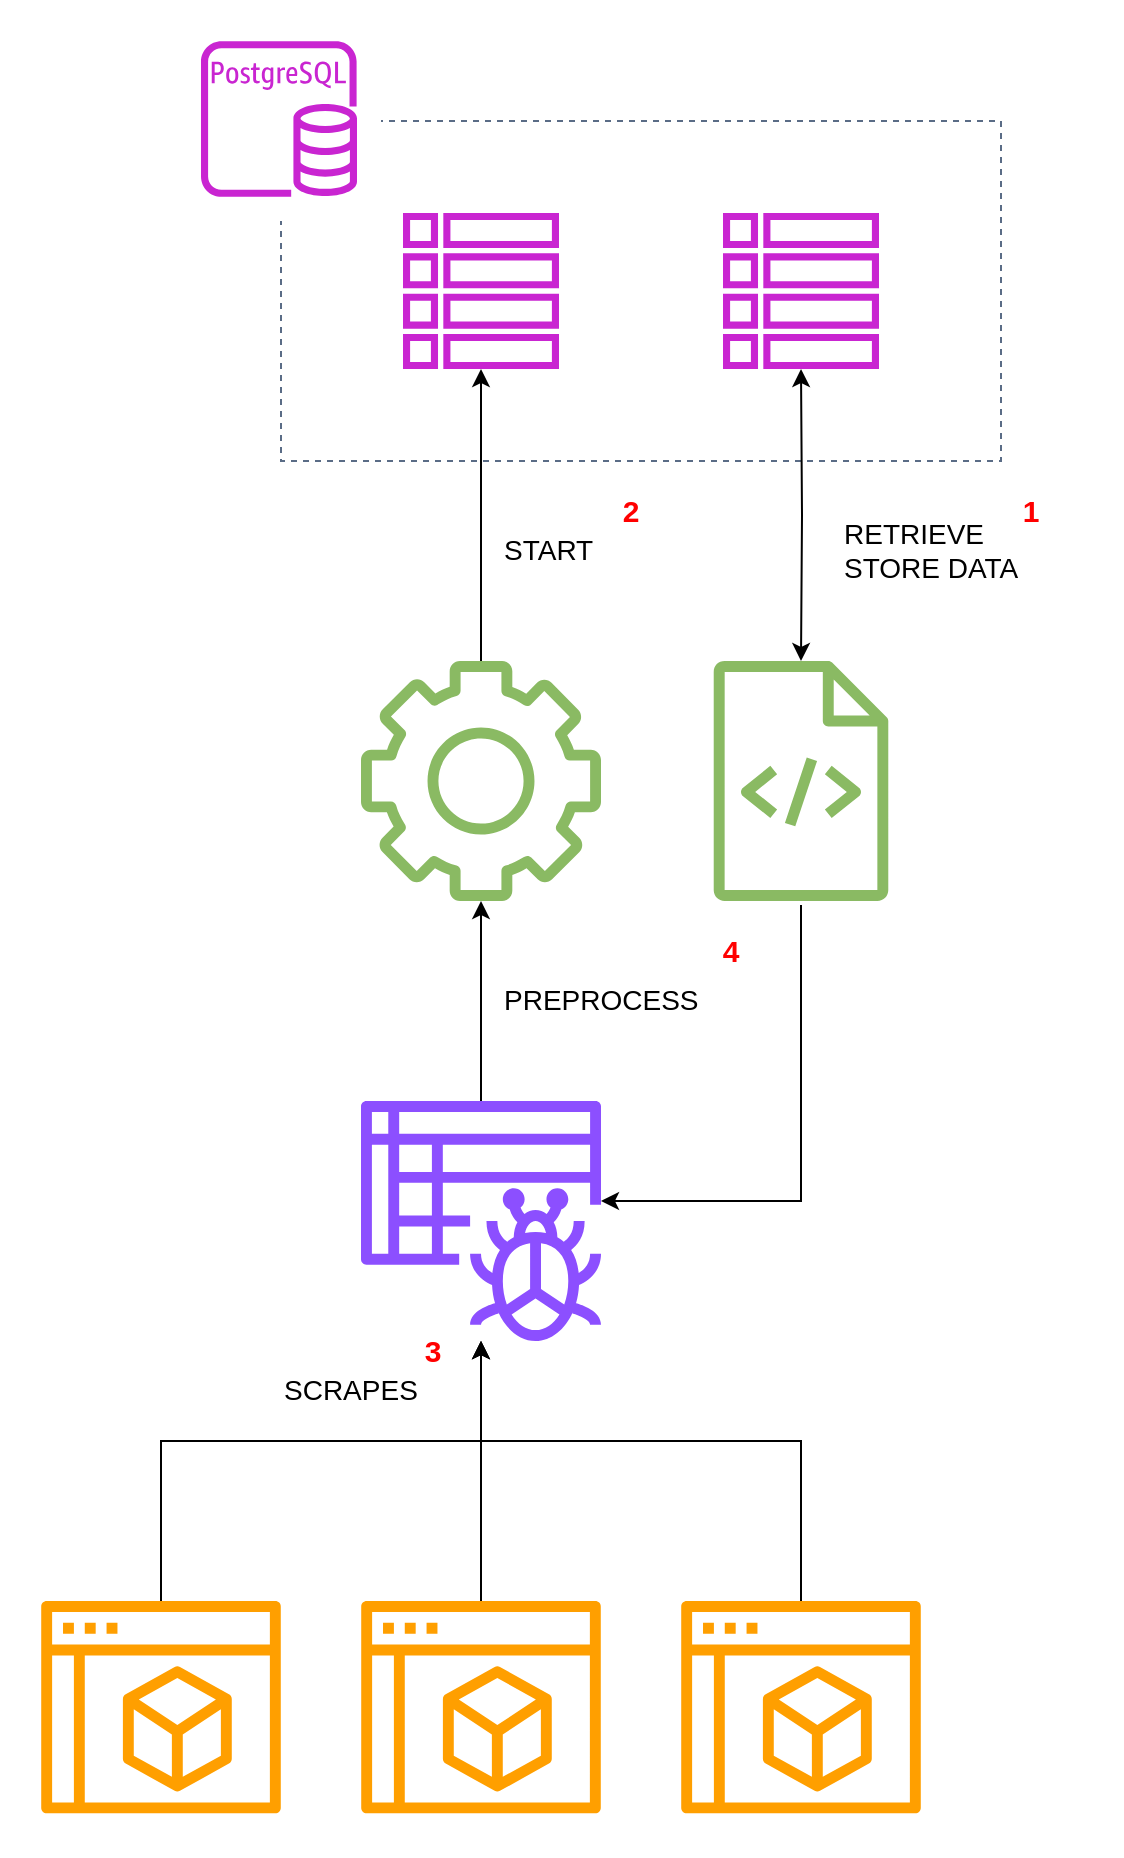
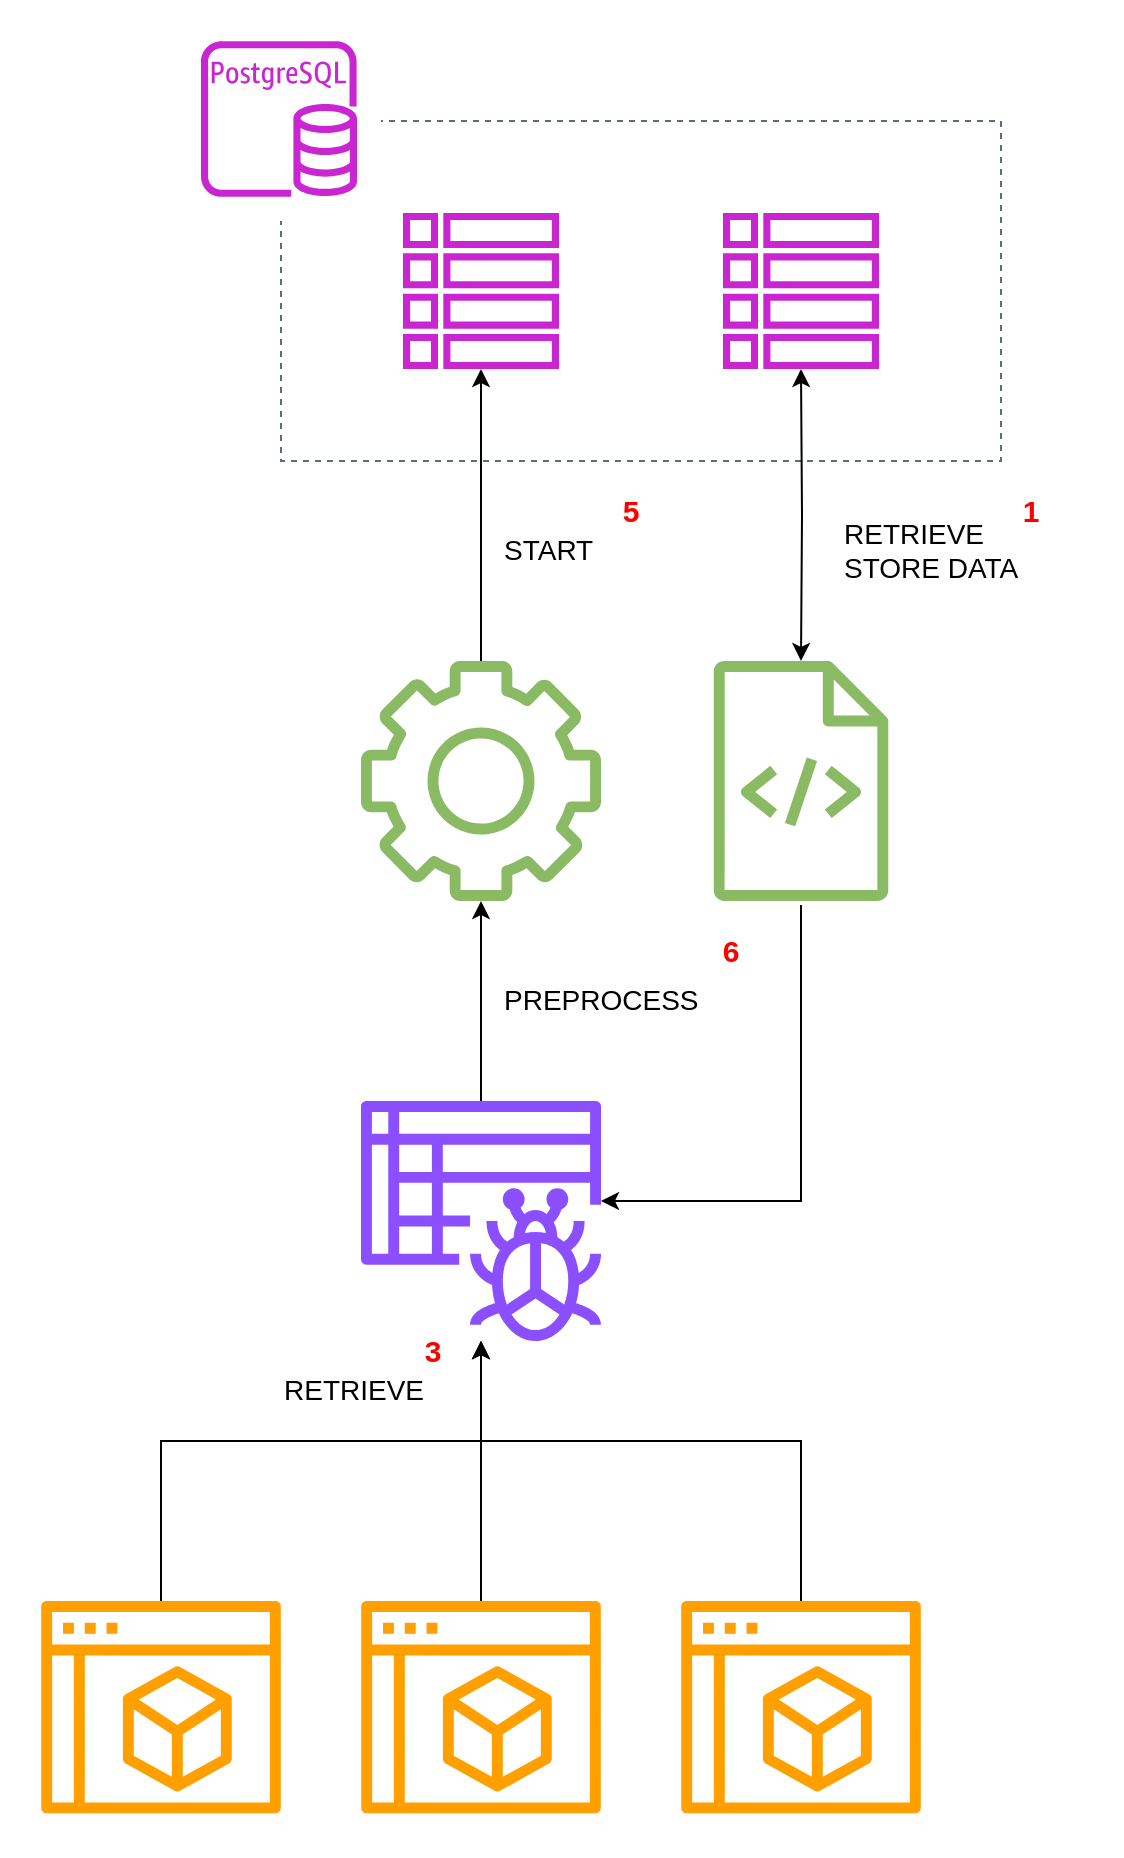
(632, 511) -> (632, 511)
(732, 951) -> (732, 951)
(340, 1391) -> (348, 1391)
